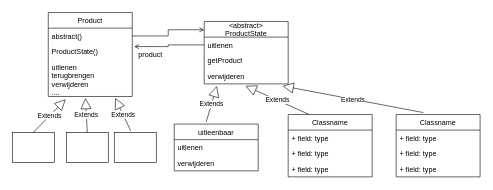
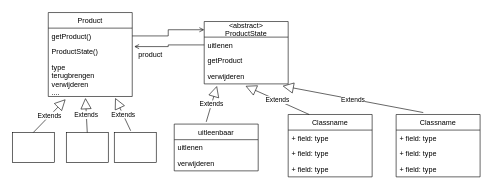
(72, 36) -> (76, 36)
(66, 67) -> (60, 67)
